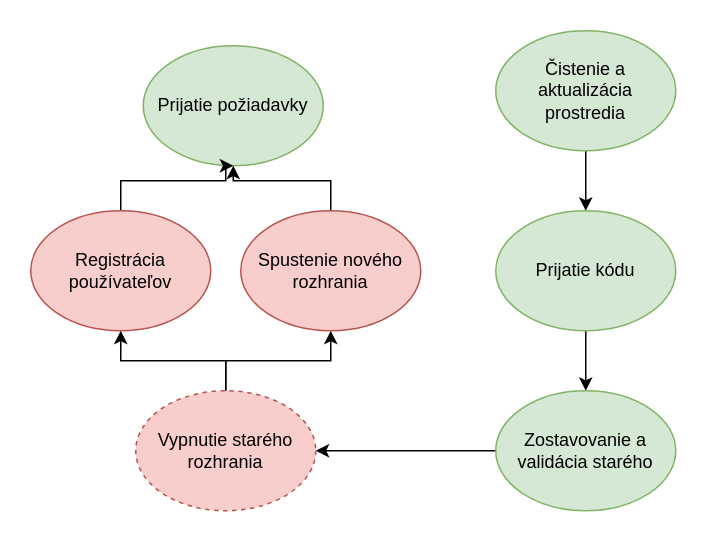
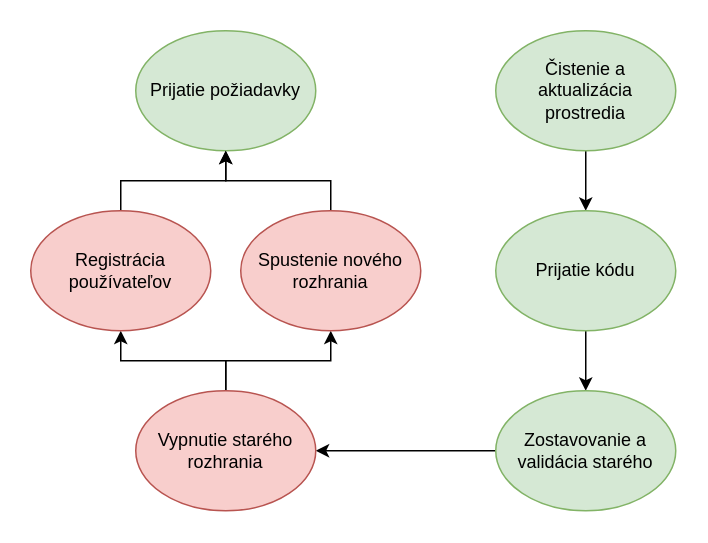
(233, 106) -> (226, 91)
(226, 451) -> (226, 451)
